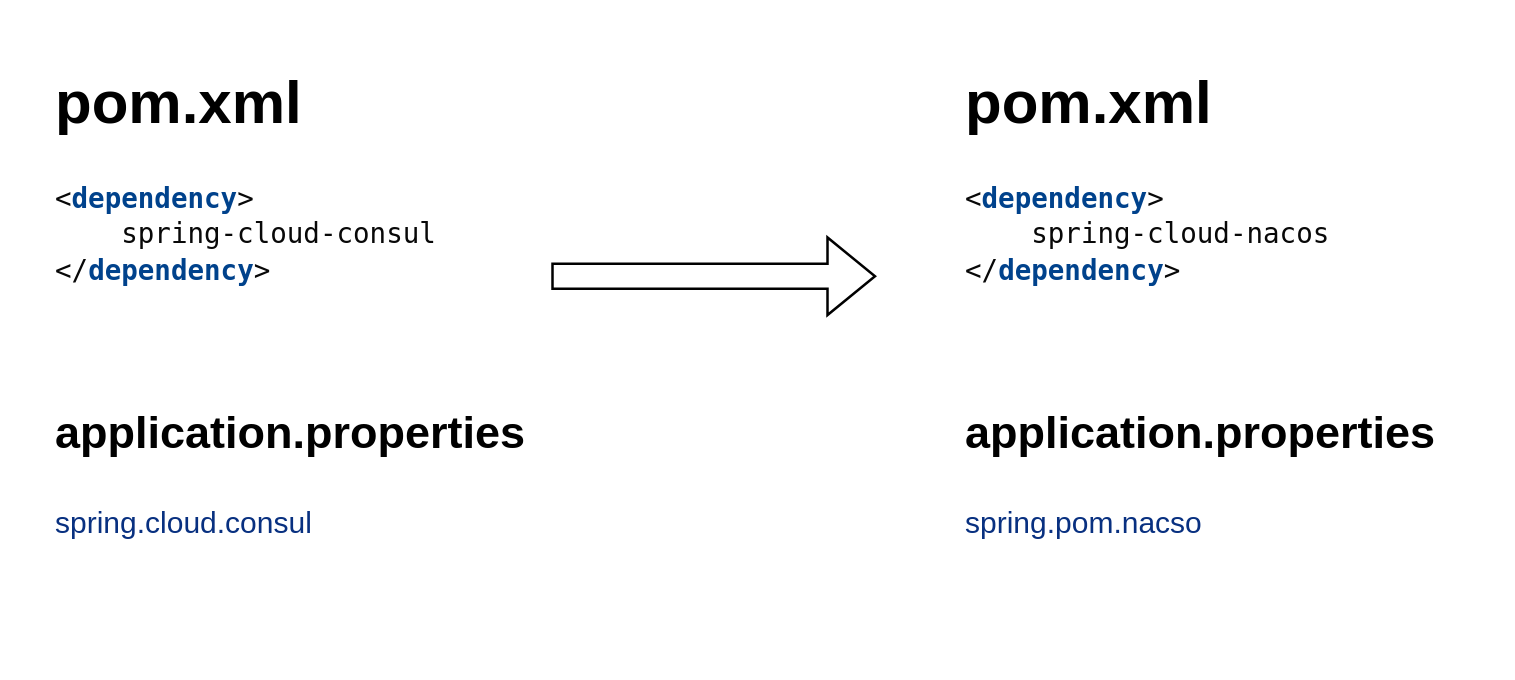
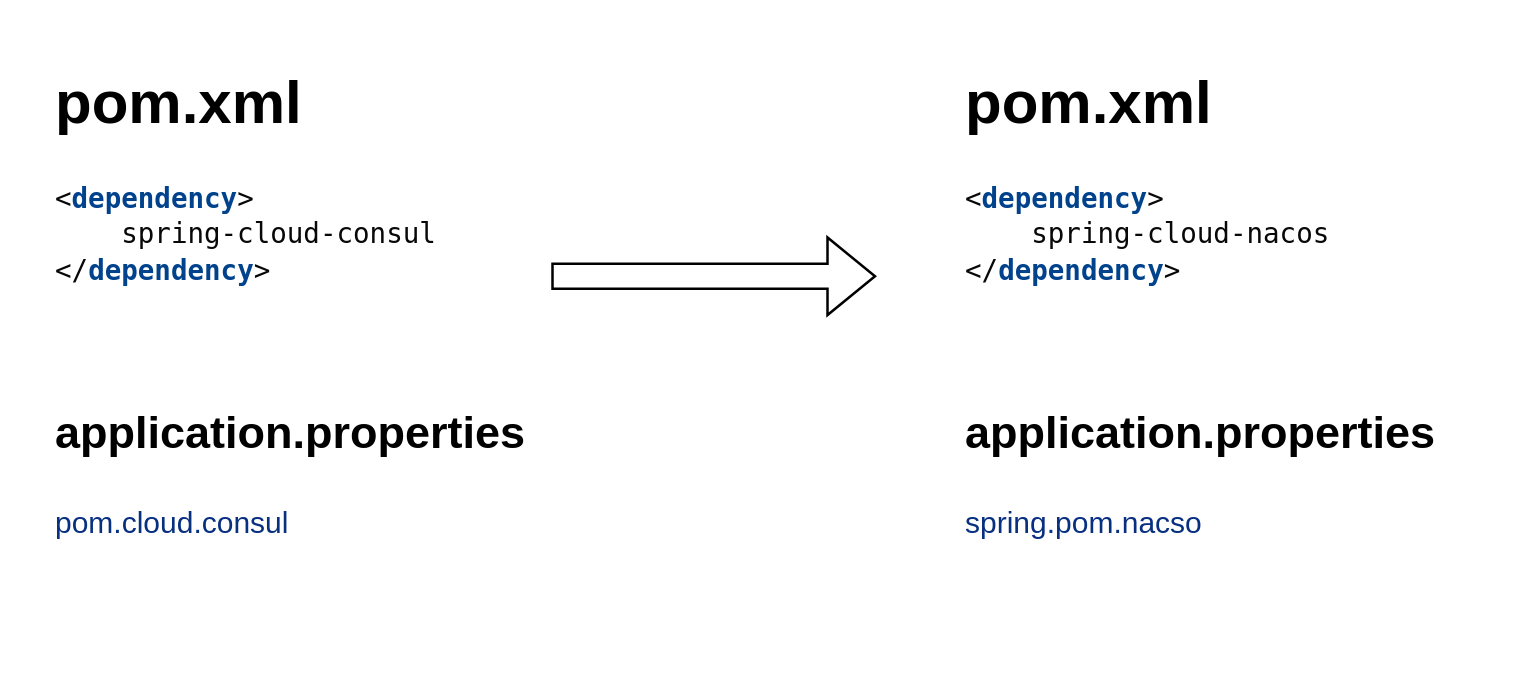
(222, 430) -> (222, 430)
